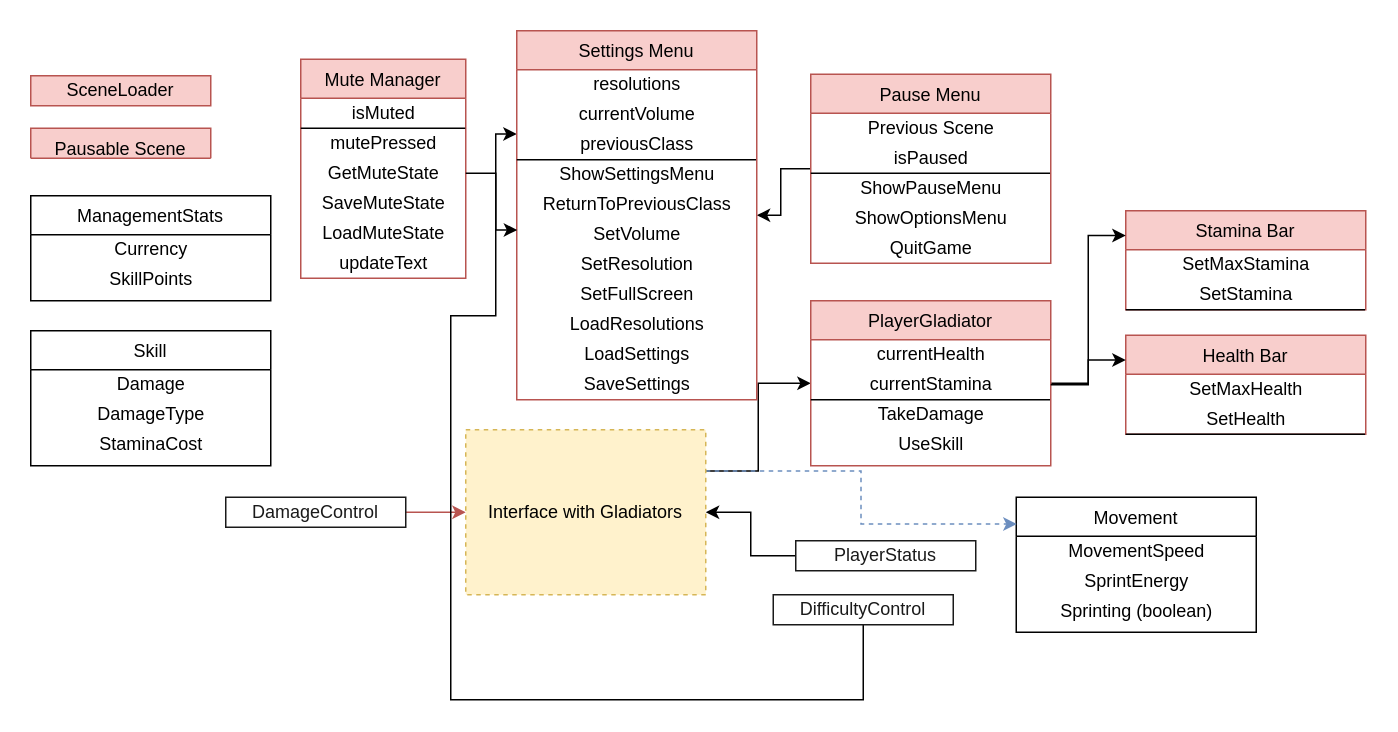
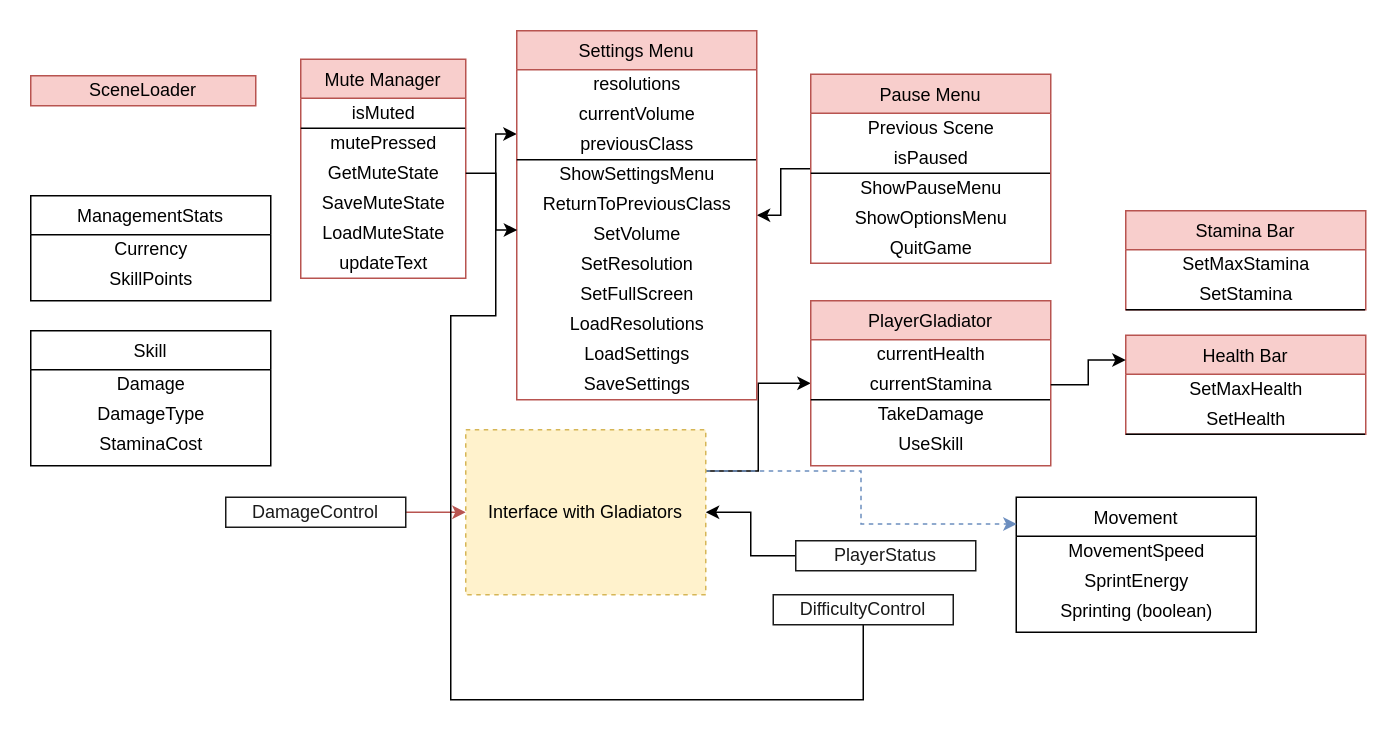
(121, 91) -> (143, 91)
(121, 143) -> none
(1088, 284) -> none
